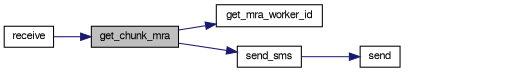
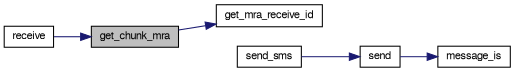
(269, 16) -> (269, 16)
(202, 47) -> none
none -> (474, 57)
